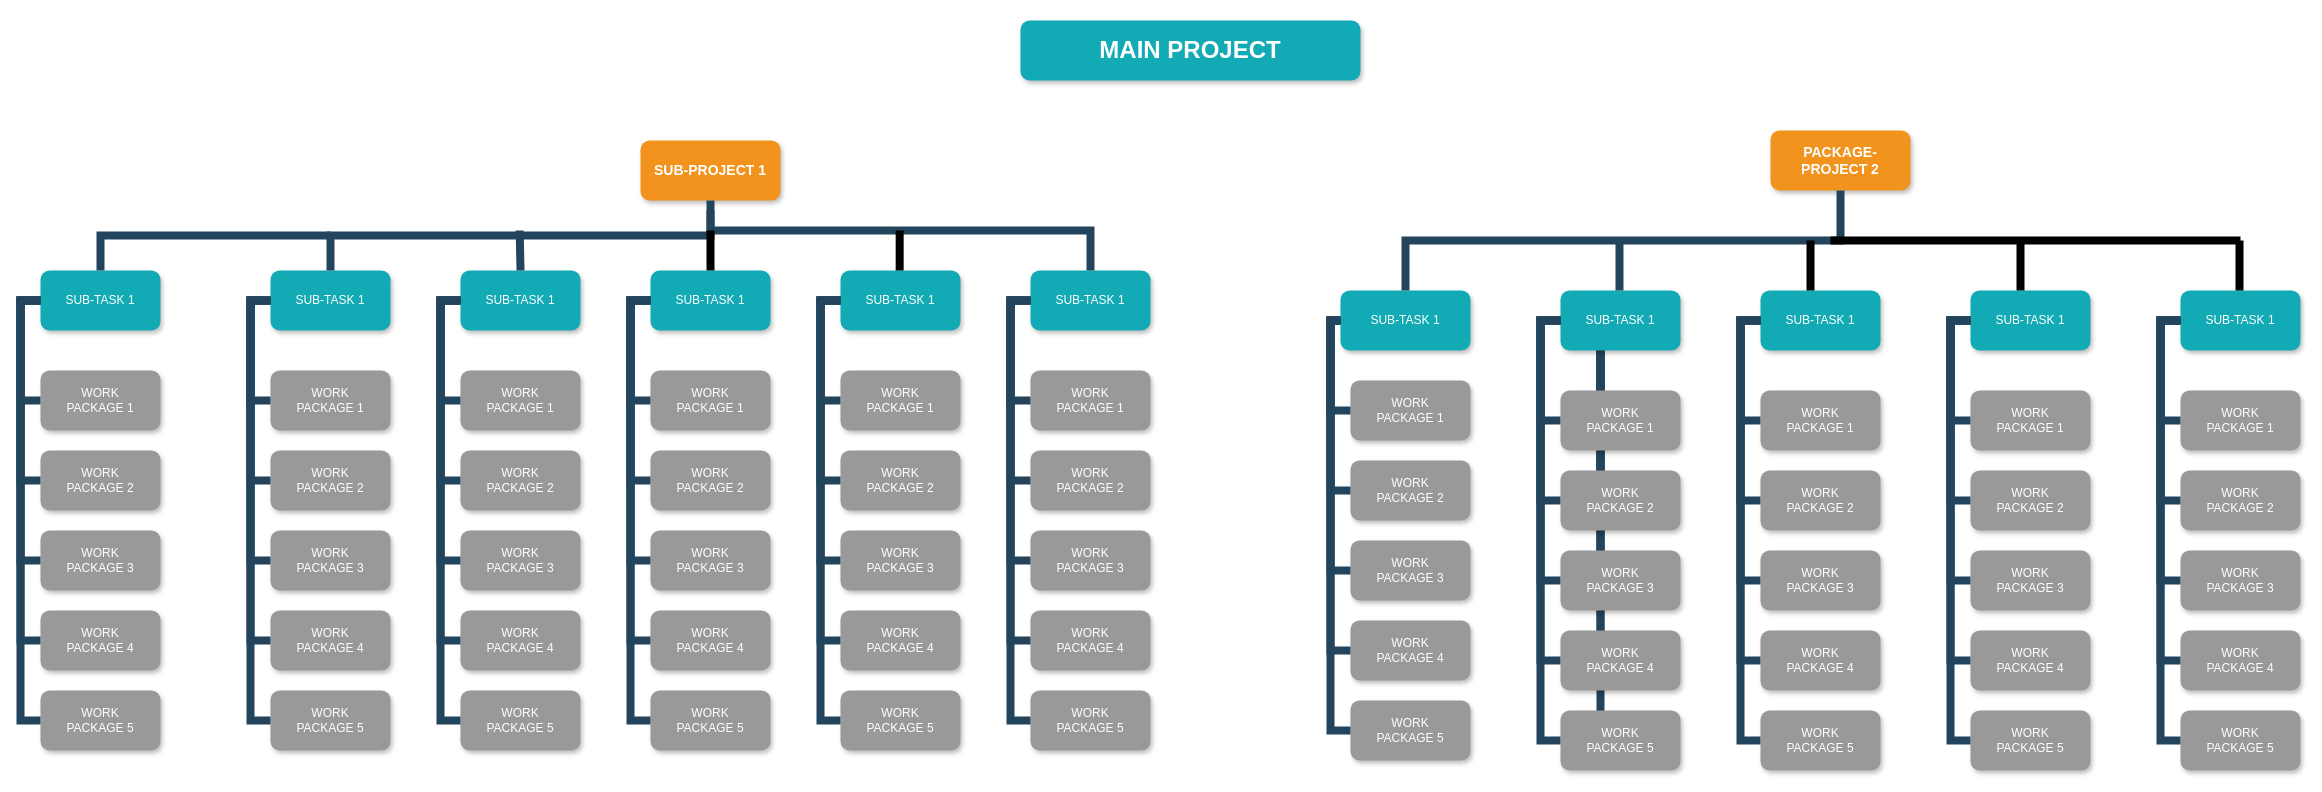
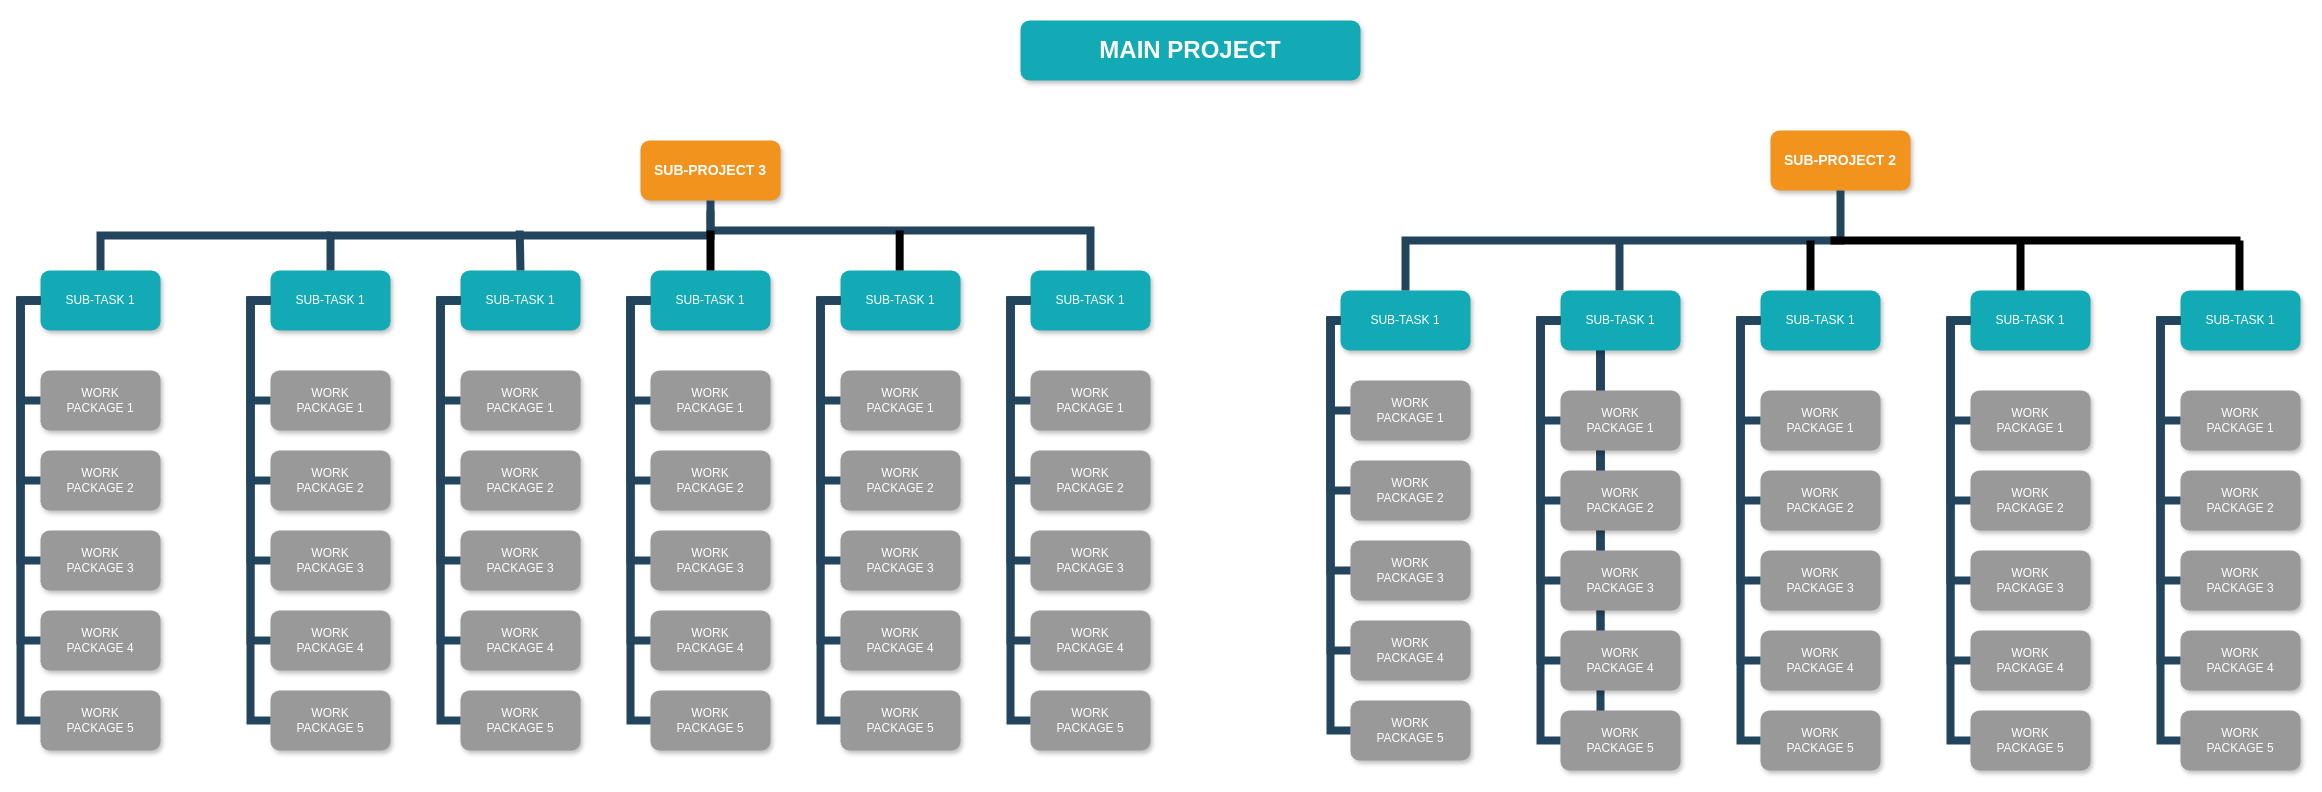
(1841, 161) -> (1841, 161)
(711, 171) -> (711, 171)
